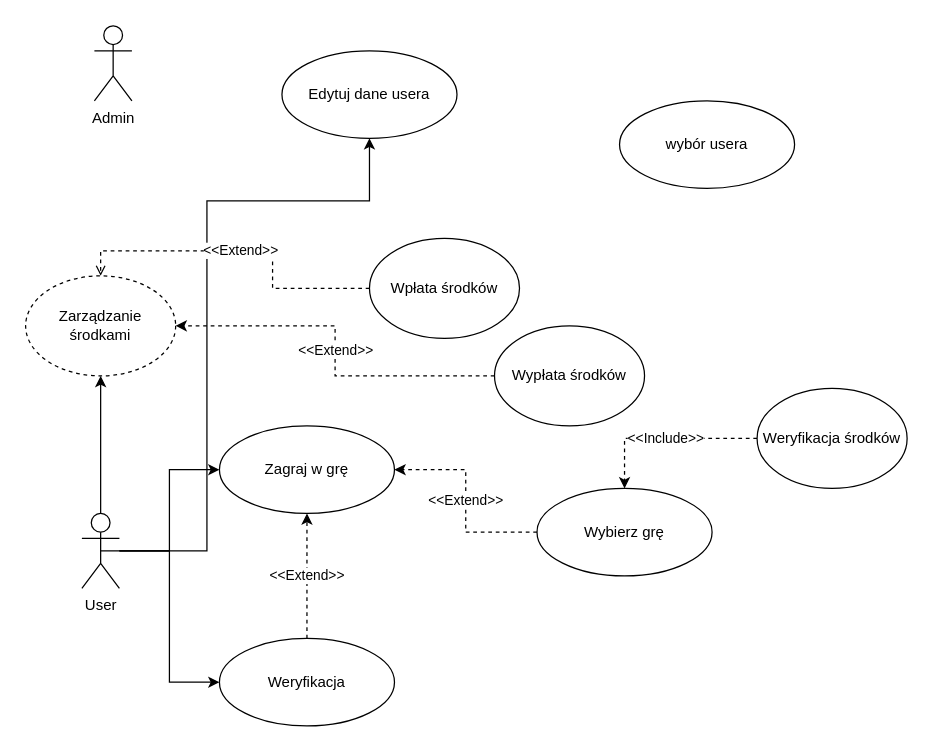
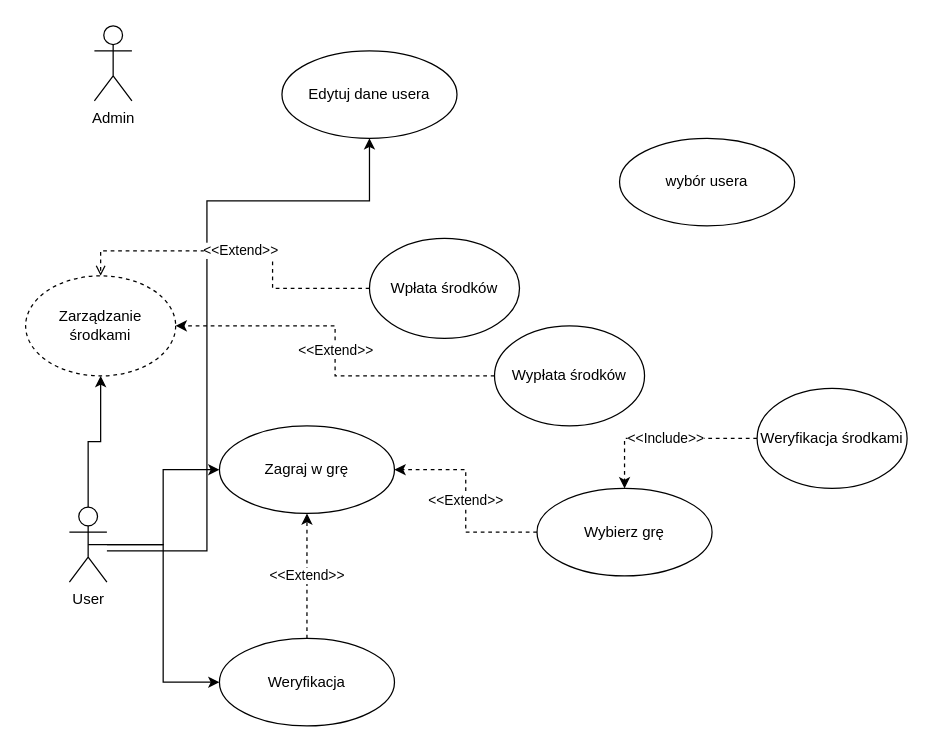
(707, 144) -> (707, 182)
(832, 438) -> (832, 438)
(101, 551) -> (88, 544)
